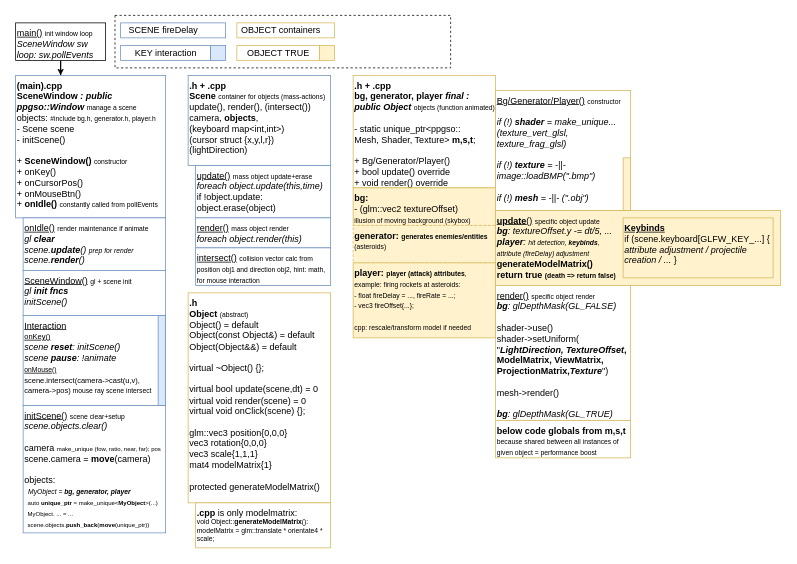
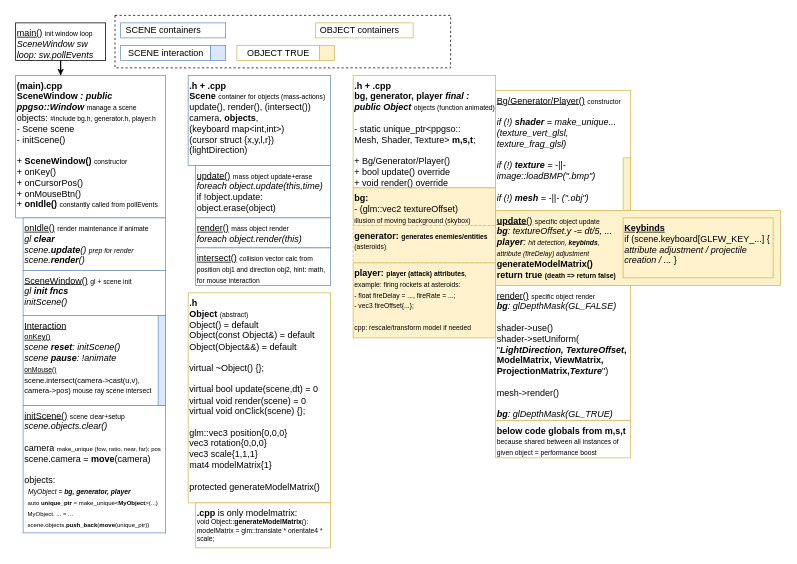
(173, 30) -> (173, 30)
(285, 30) -> (364, 30)
(166, 53) -> (166, 53)
